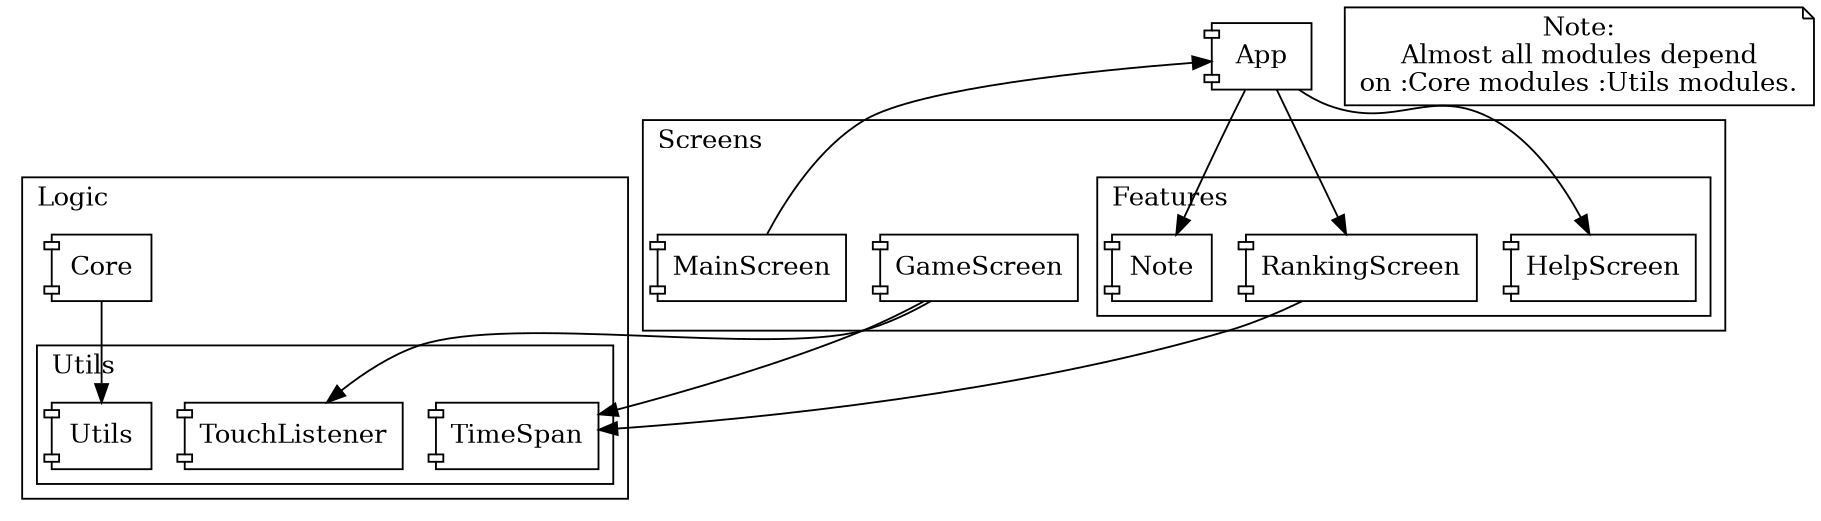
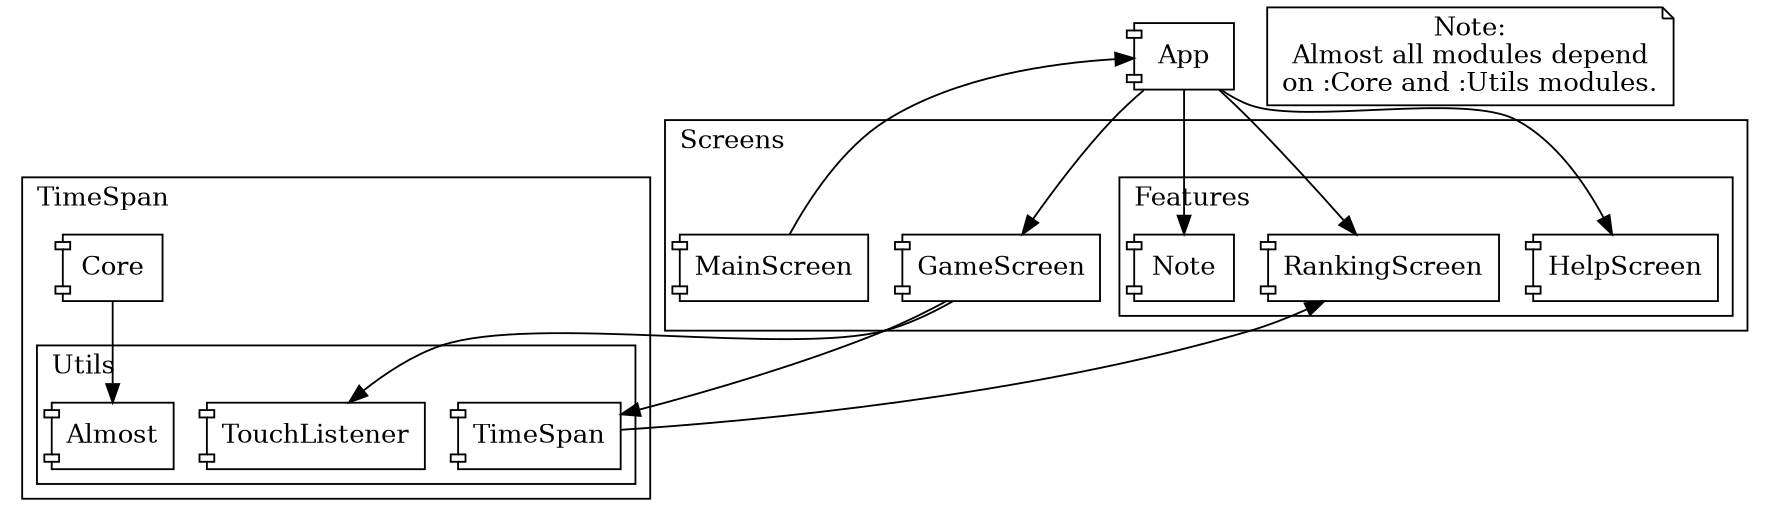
(1579, 56) -> (1470, 56)
none -> (1085, 151)
(73, 199) -> (103, 199)
(965, 389) -> (968, 392)
(102, 436) -> (113, 436)
